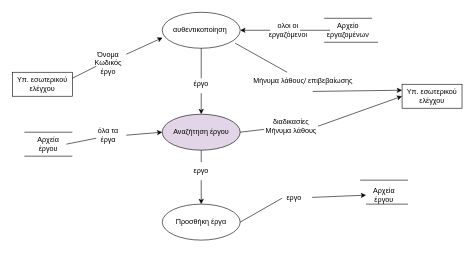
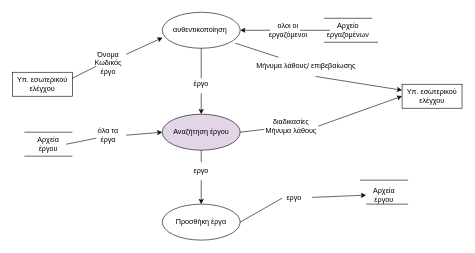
(303, 81) -> (306, 66)
